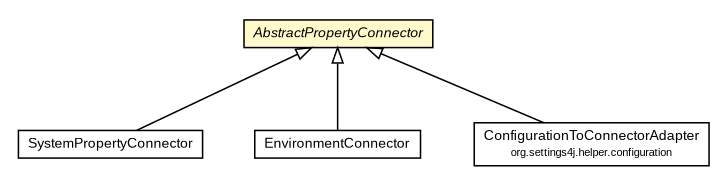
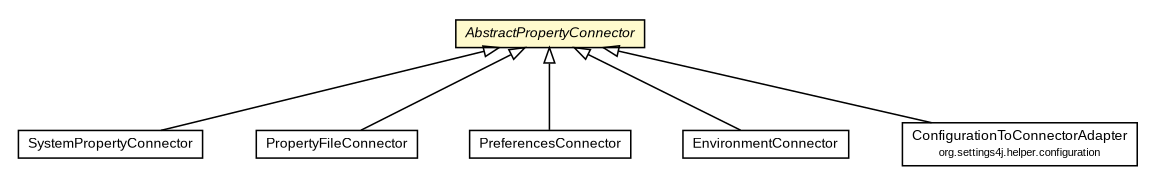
none -> (336, 144)
none -> (549, 144)
